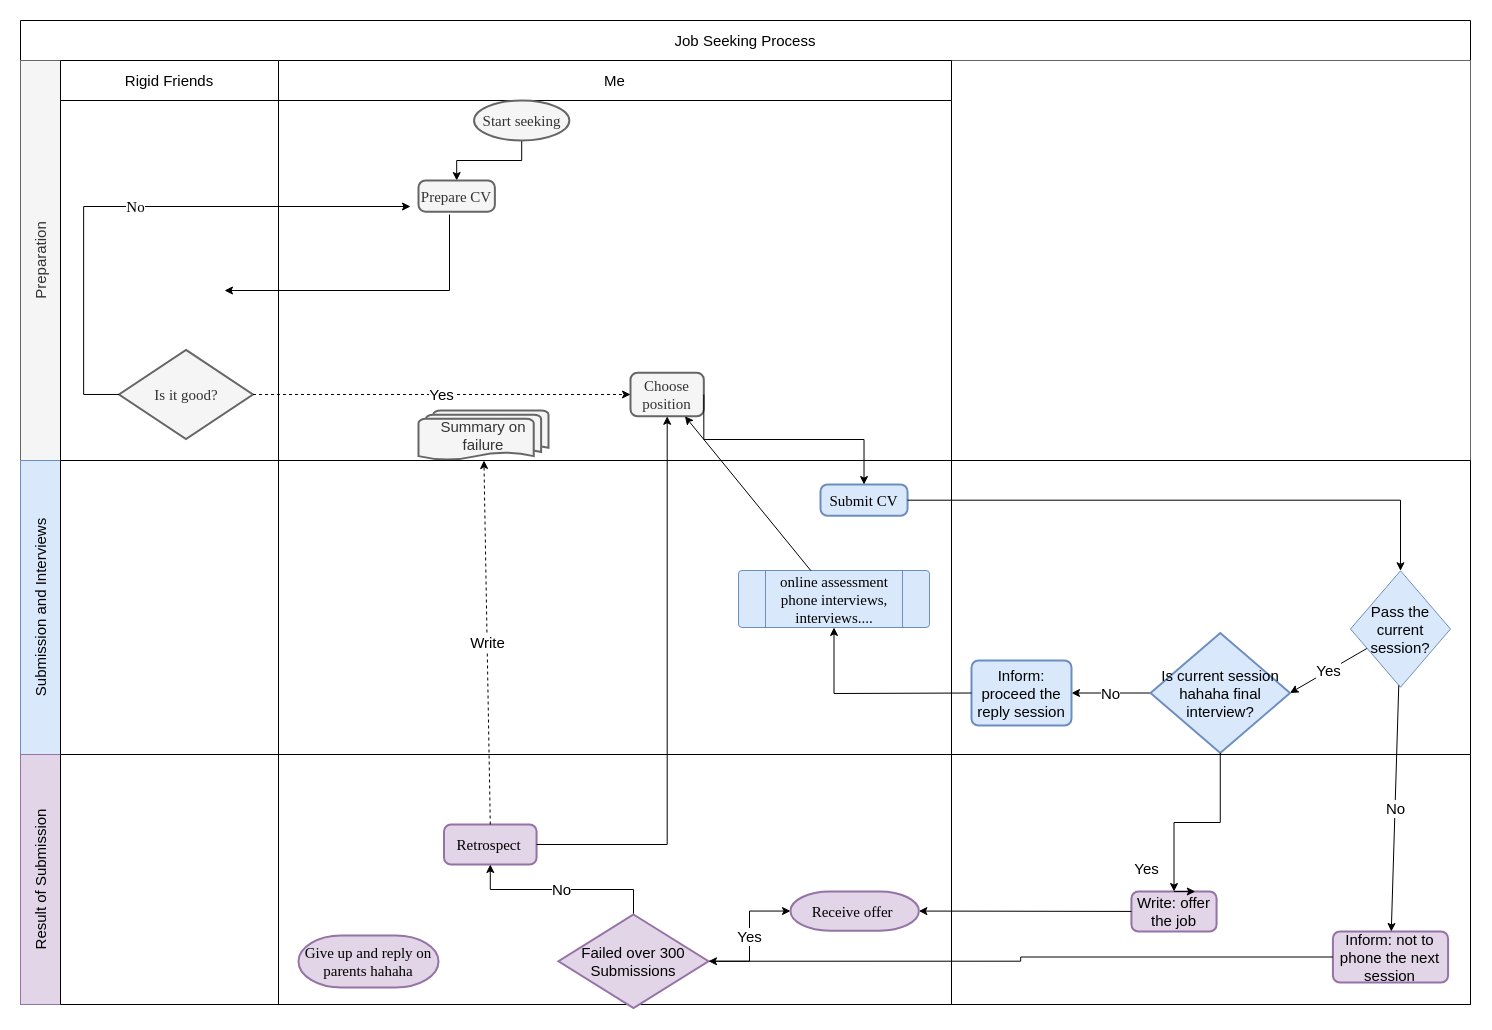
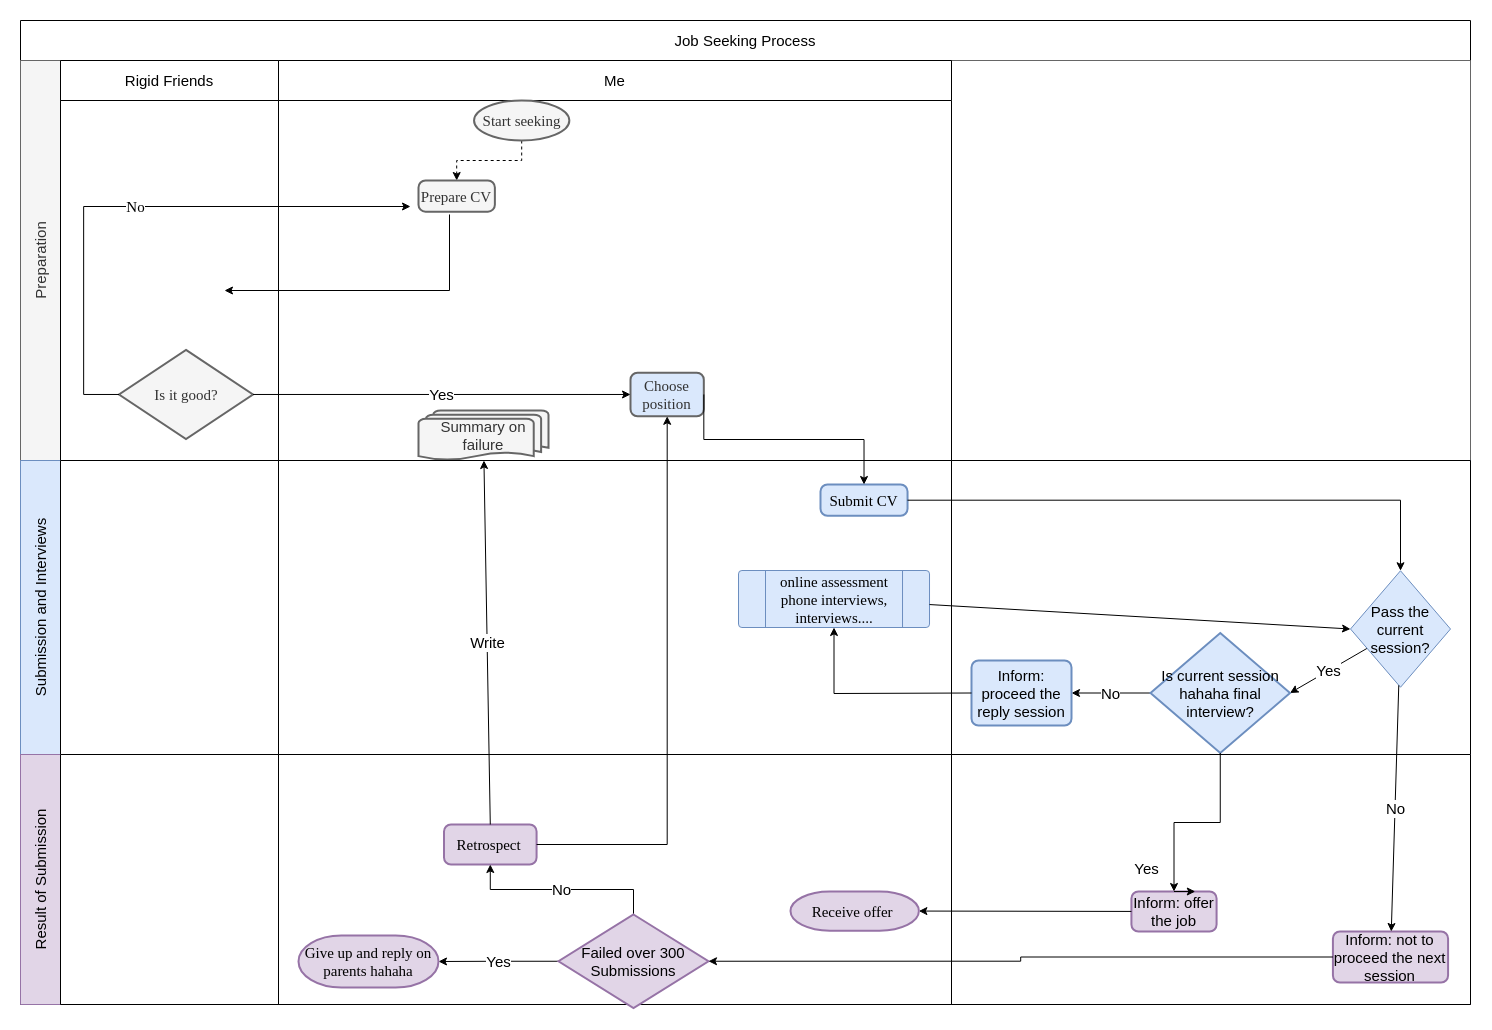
(494, 161) -> (494, 161)
(341, 394) -> (341, 394)
(667, 394) -> (667, 394)
(750, 496) -> (1136, 617)
(489, 736) -> (489, 736)
(1174, 912) -> (1174, 912)
(750, 918) -> (503, 961)
(1390, 958) -> (1390, 958)
